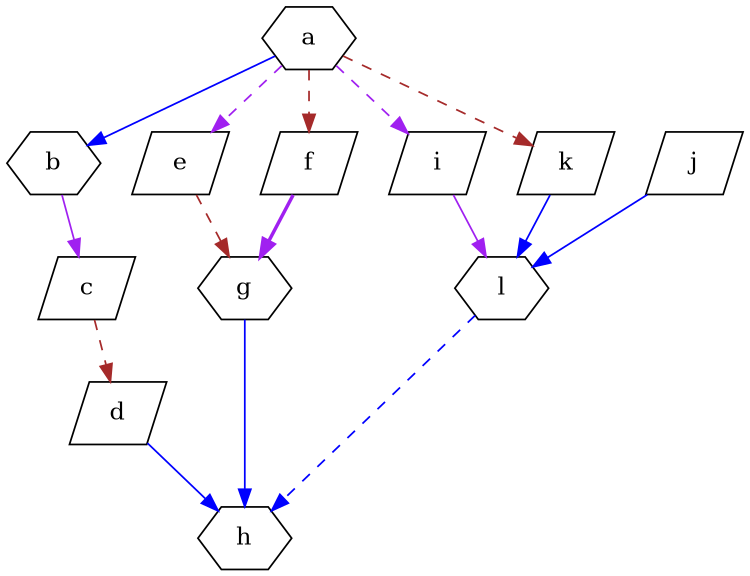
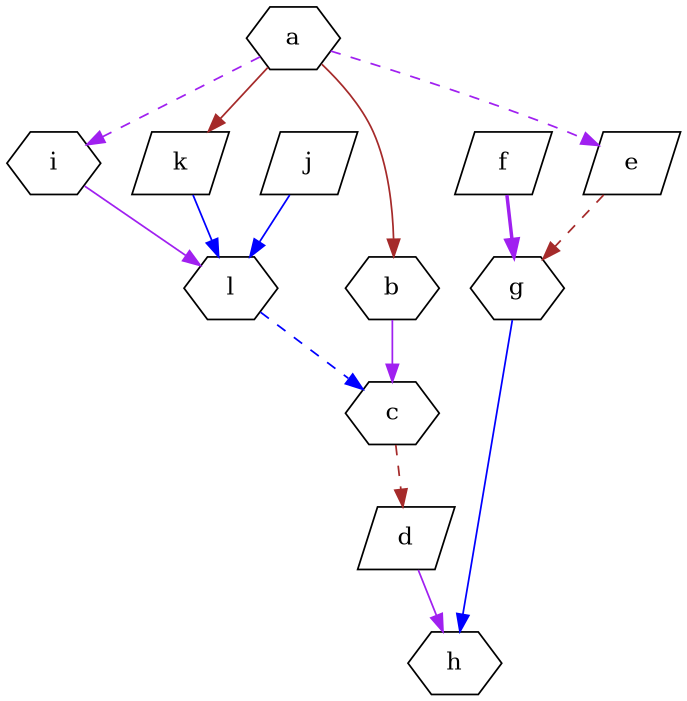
(309, 92) -> none
(190, 97) -> (378, 143)
(430, 97) -> (244, 93)
(438, 163) -> (54, 163)
(87, 288) -> (392, 413)
(380, 407) -> (304, 345)
(176, 471) -> (427, 593)
